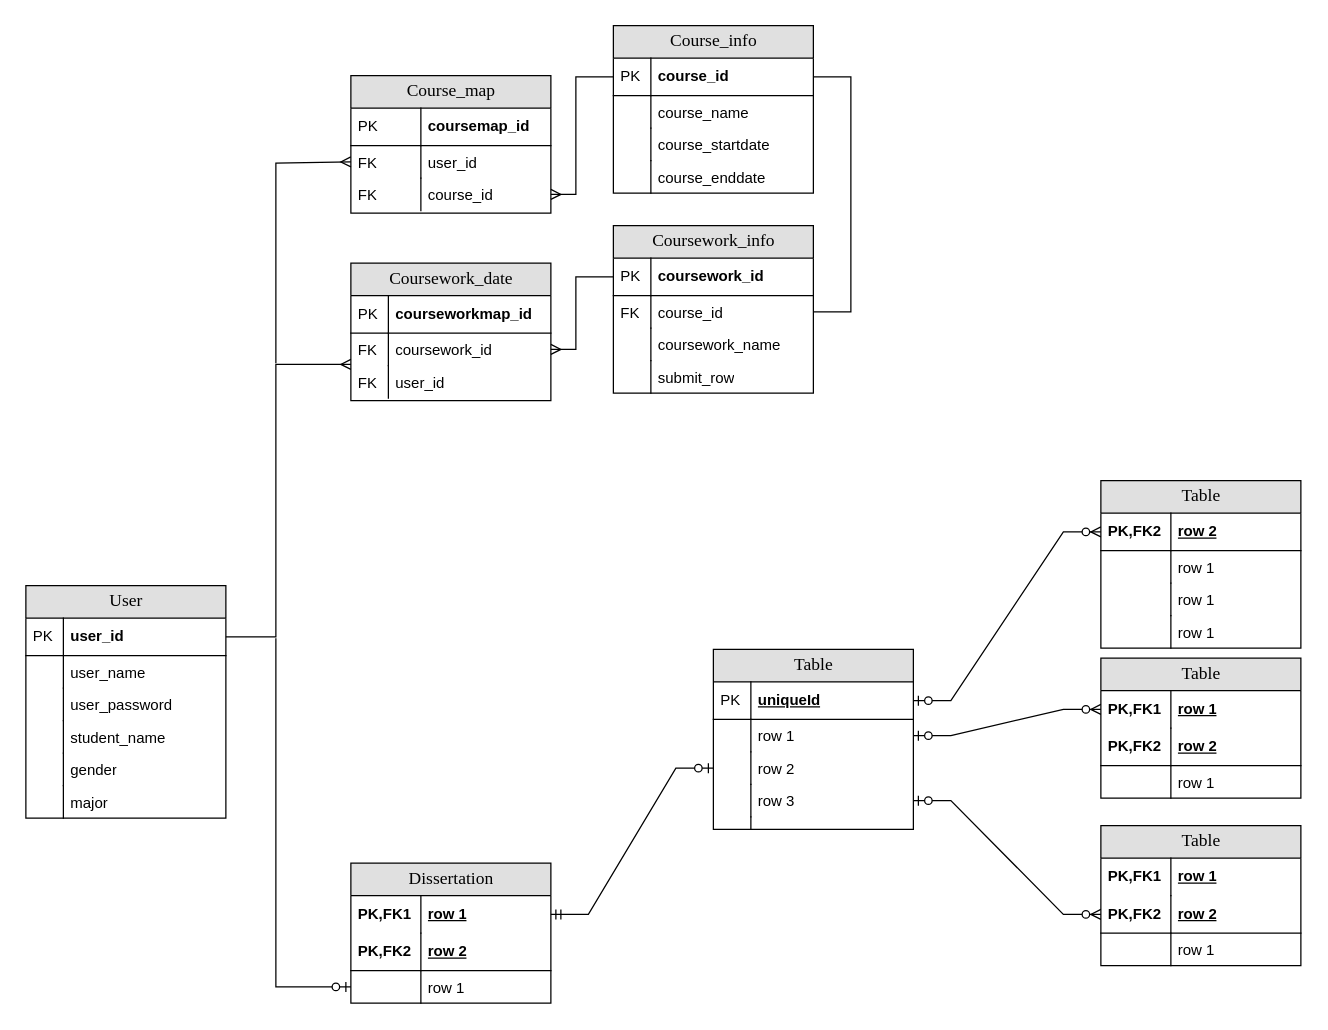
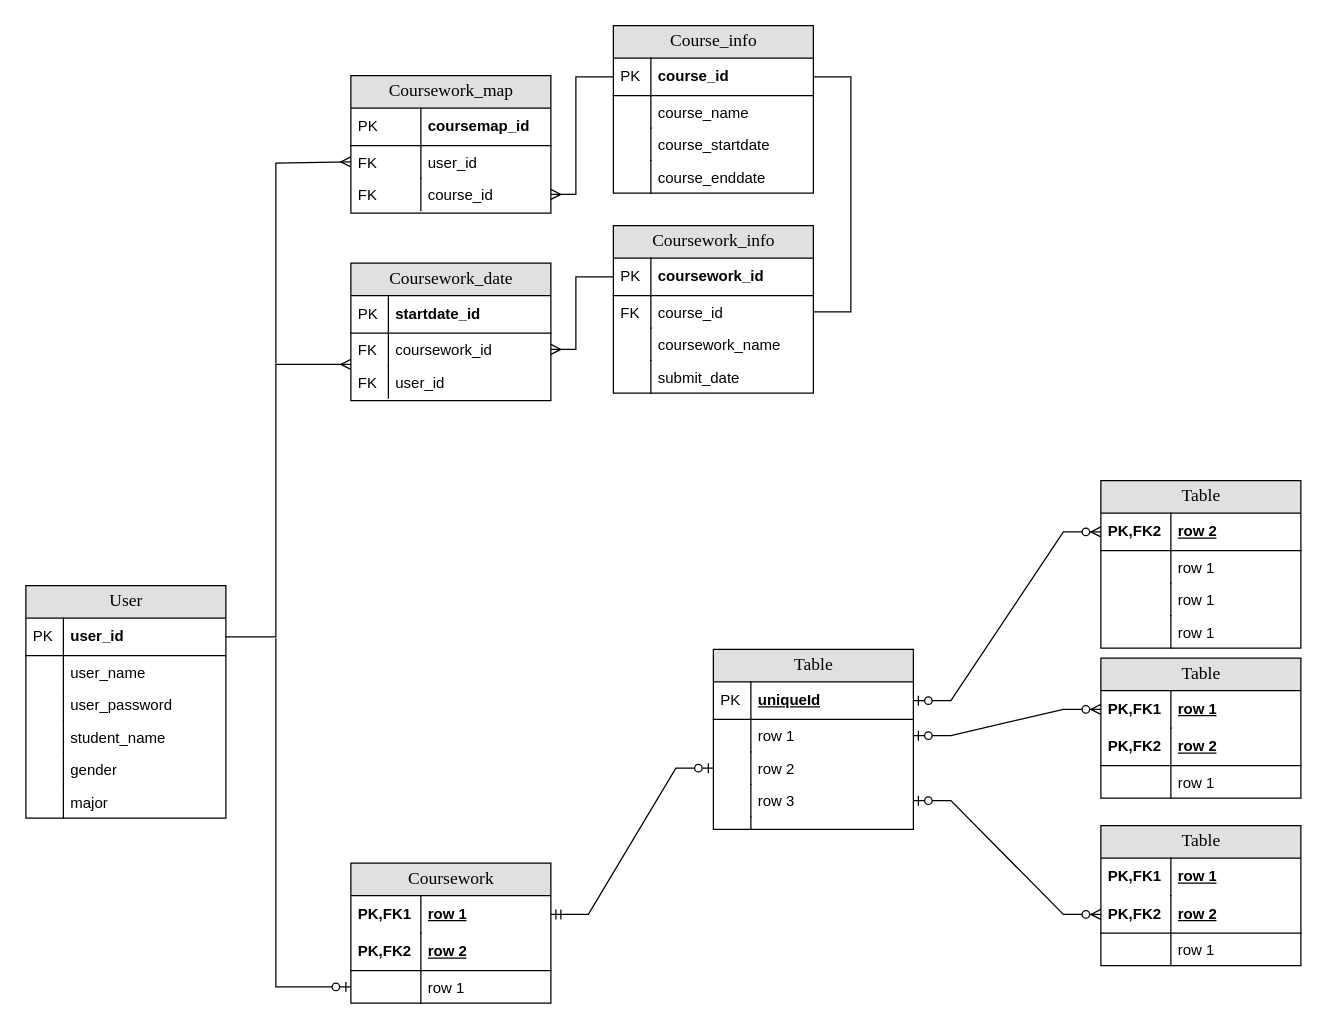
(451, 92) -> (451, 92)
(461, 314) -> (444, 314)
(698, 378) -> (702, 378)
(451, 879) -> (451, 879)
